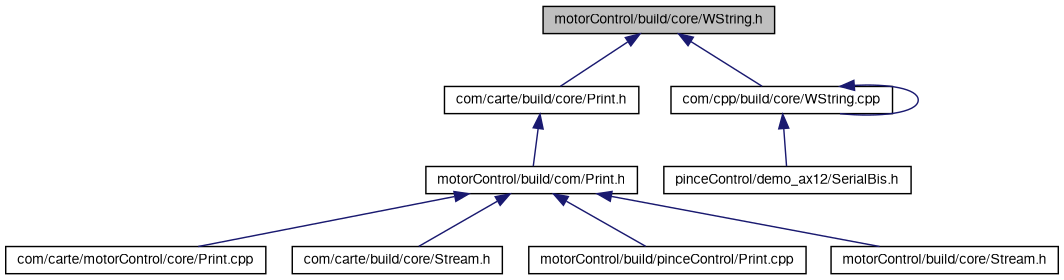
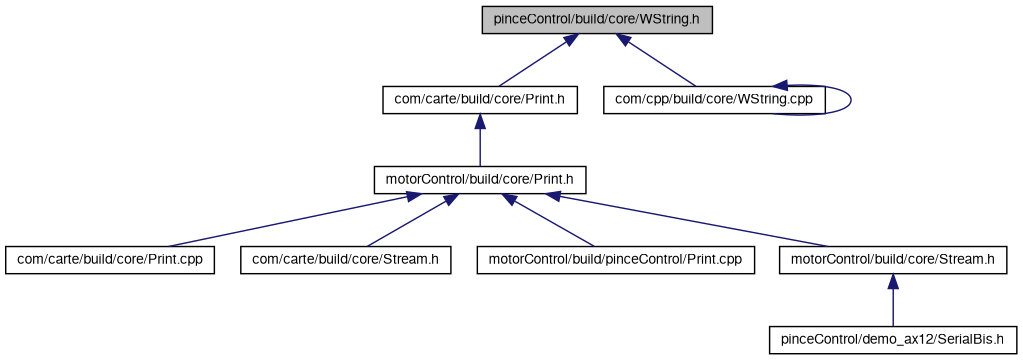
(659, 20) -> (597, 20)
(785, 147) -> (893, 308)
(532, 180) -> (480, 180)
(136, 260) -> (110, 260)
